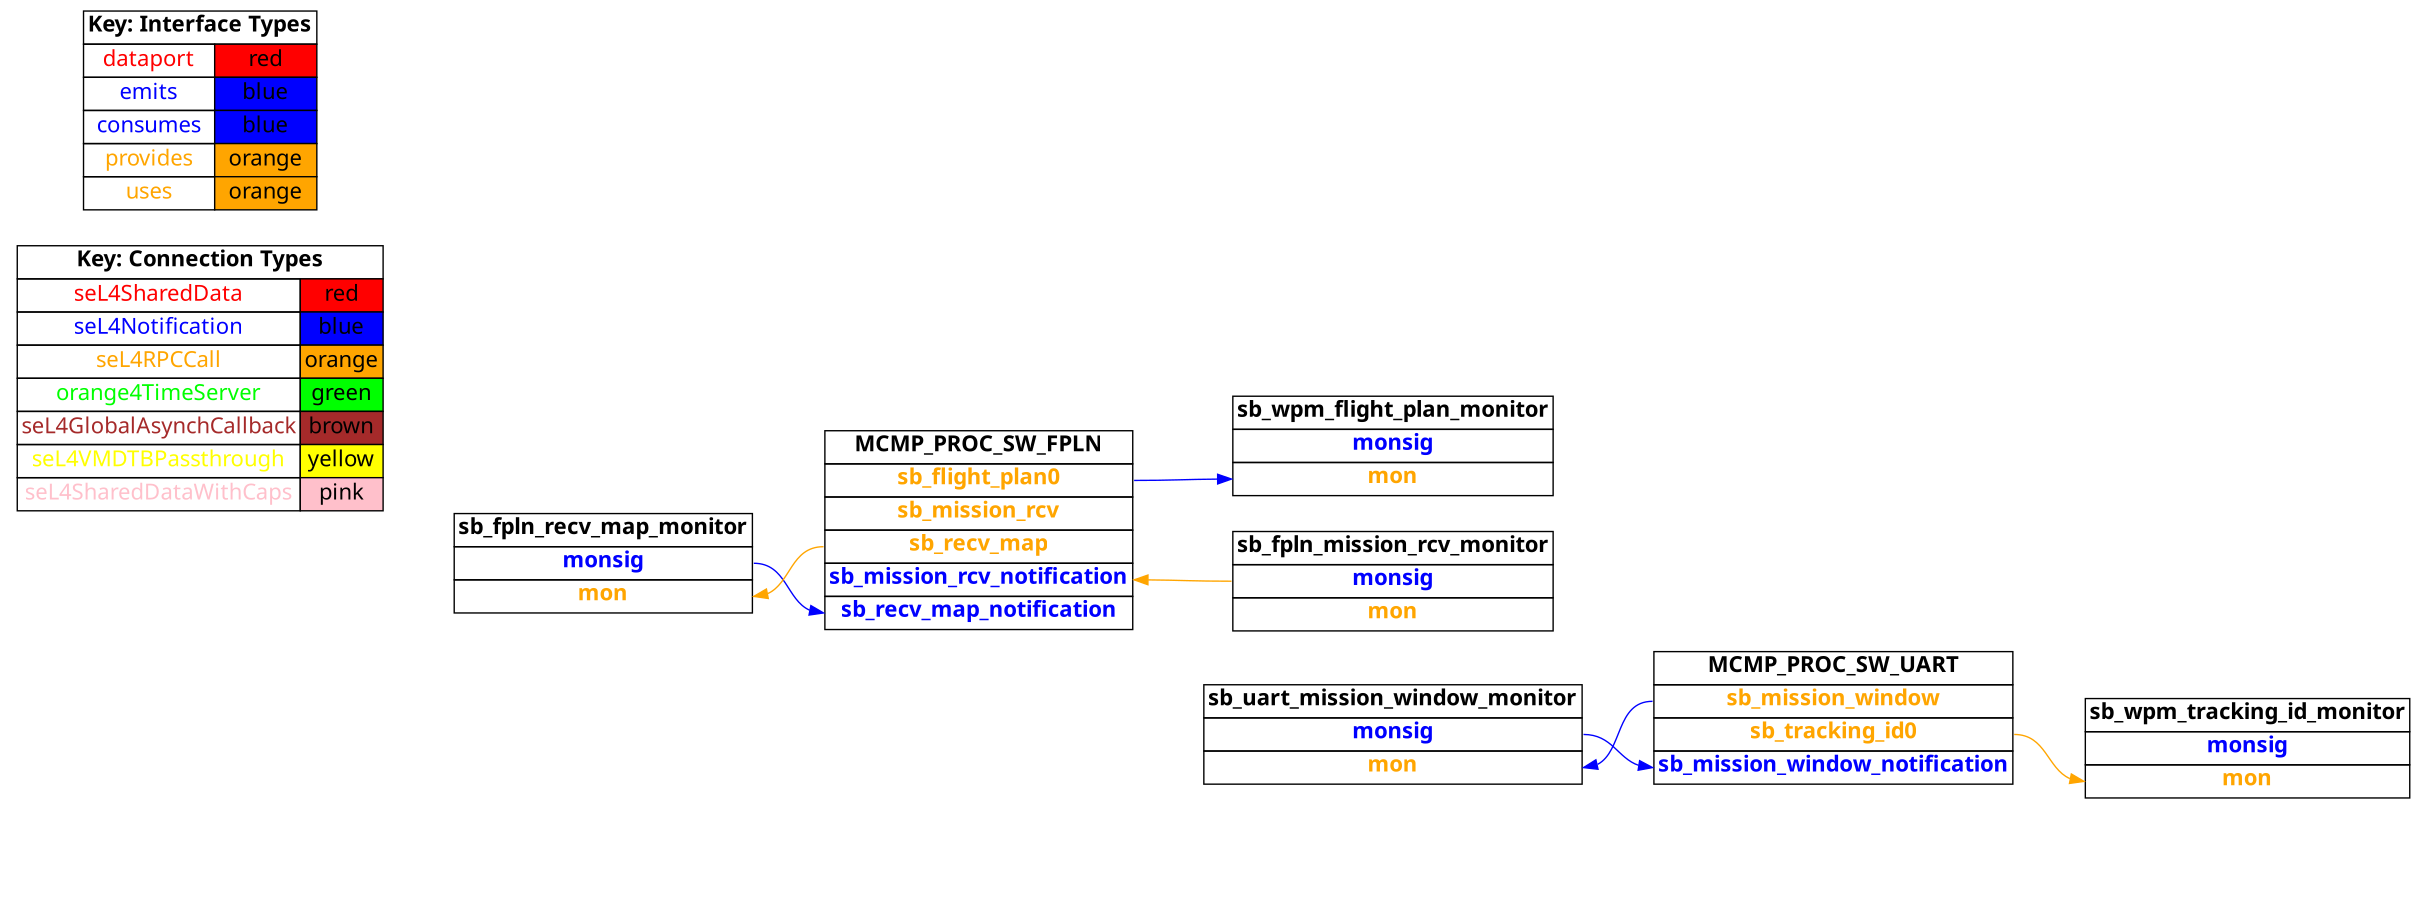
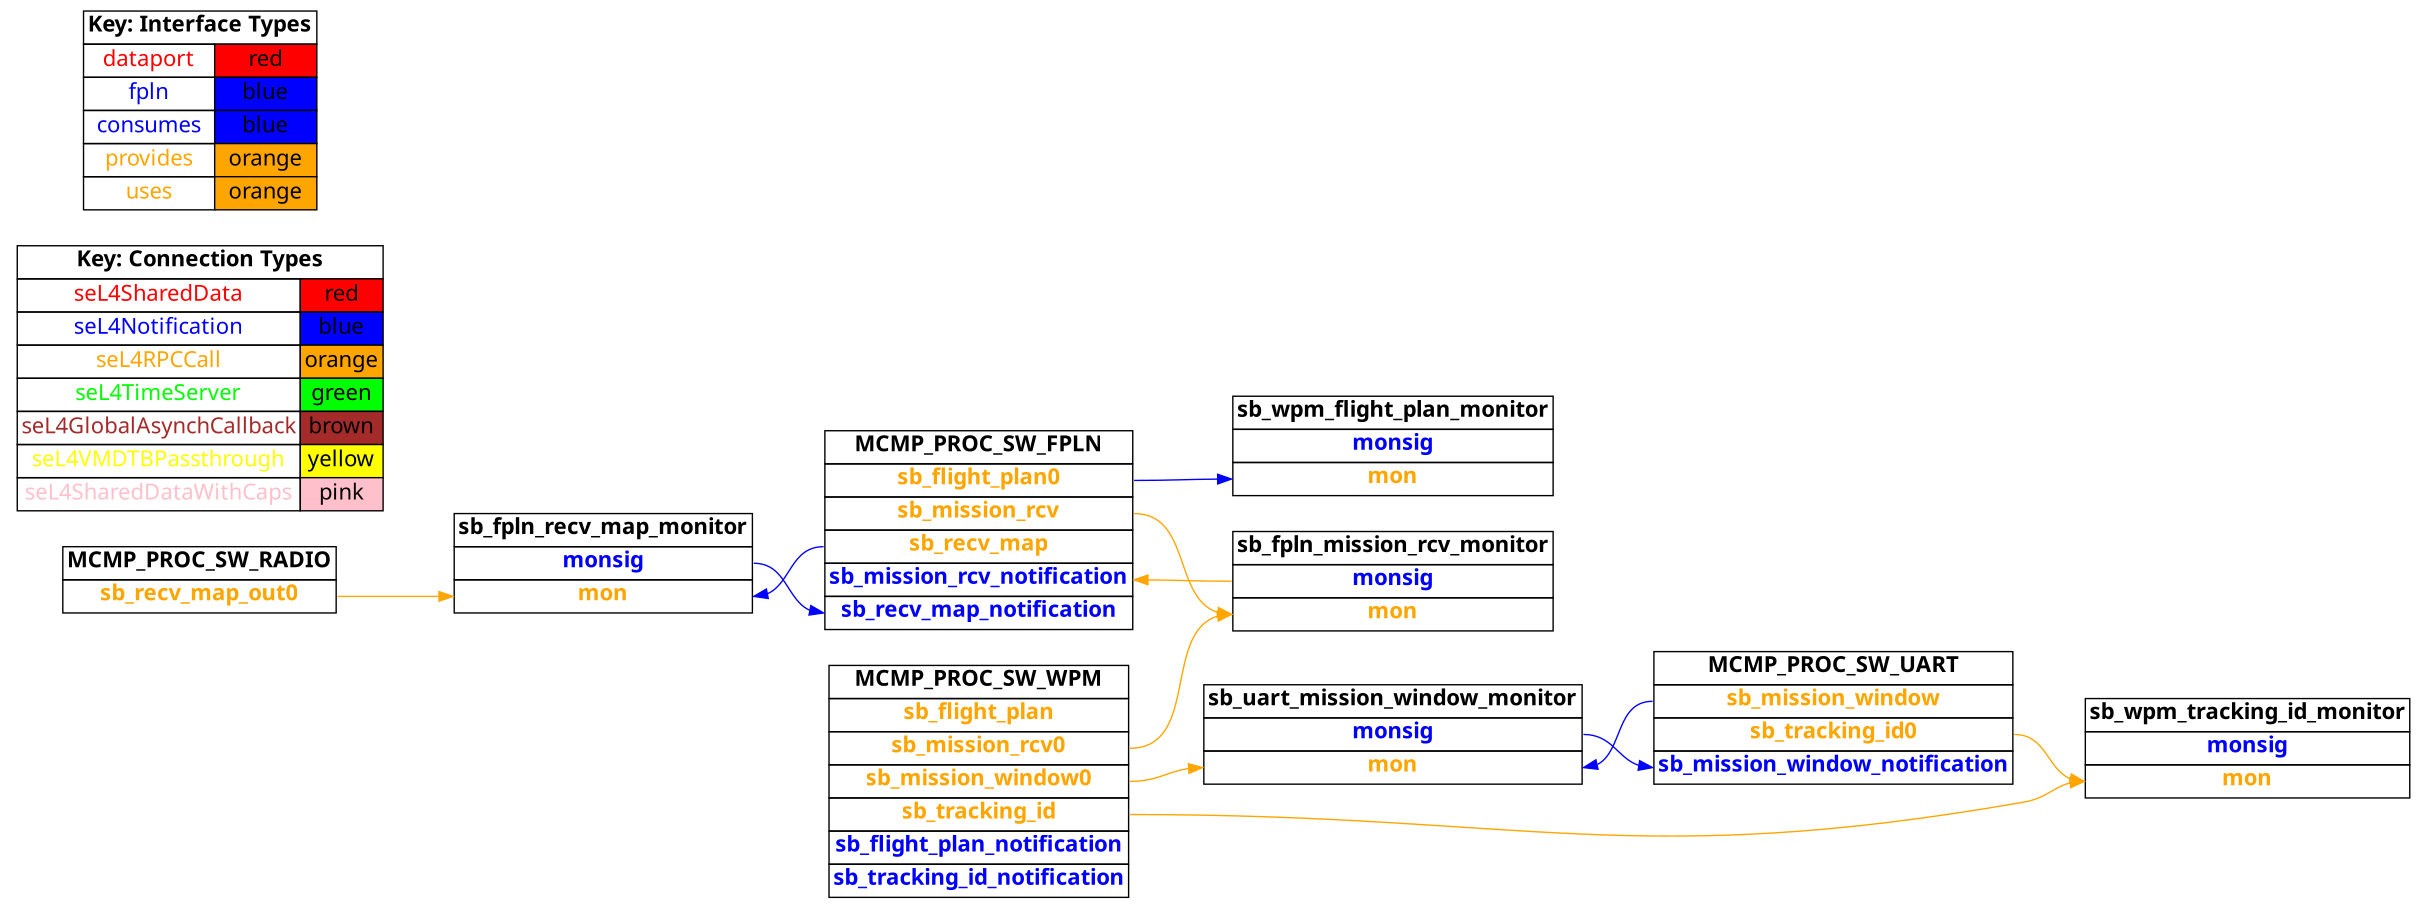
(149, 92) -> (149, 92)
(159, 393) -> (159, 393)
none -> (1180, 557)
(792, 566) -> (792, 566)
none -> (199, 580)
none -> (978, 781)
